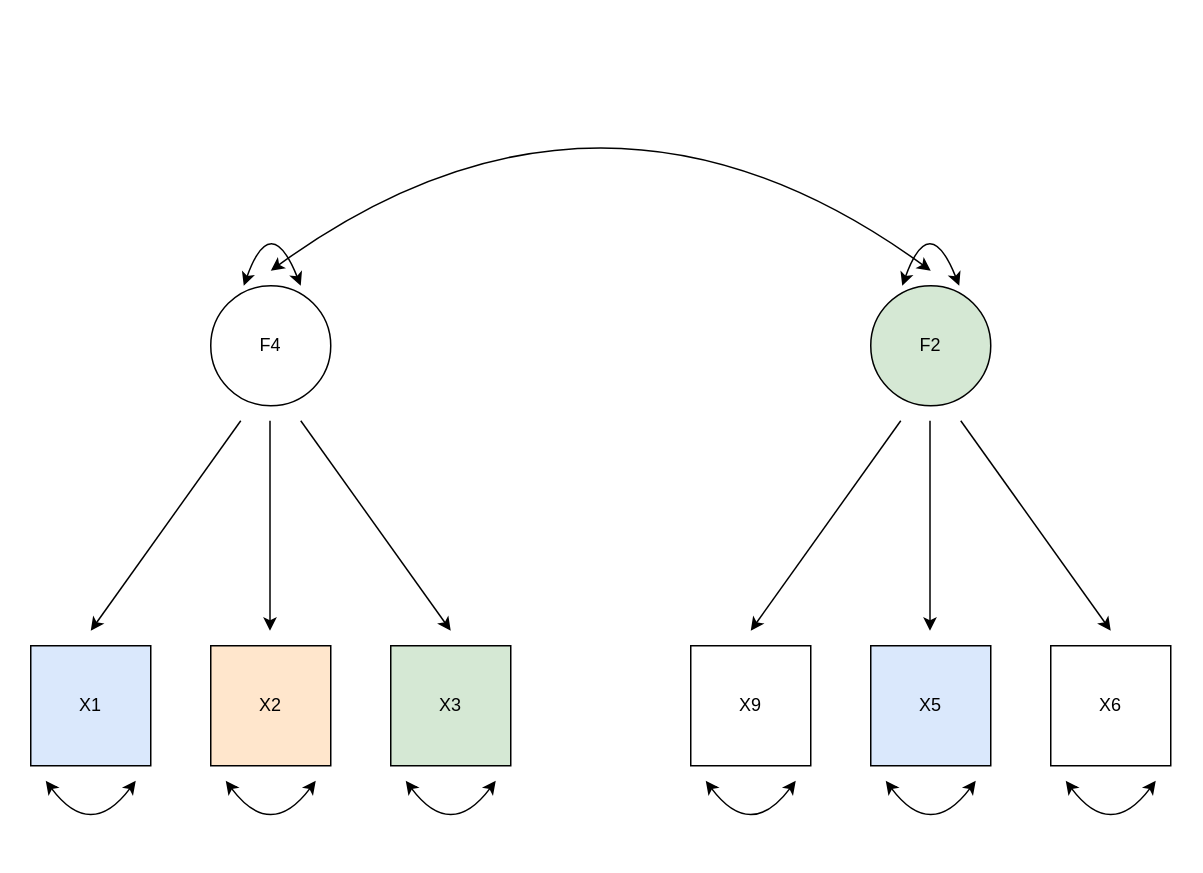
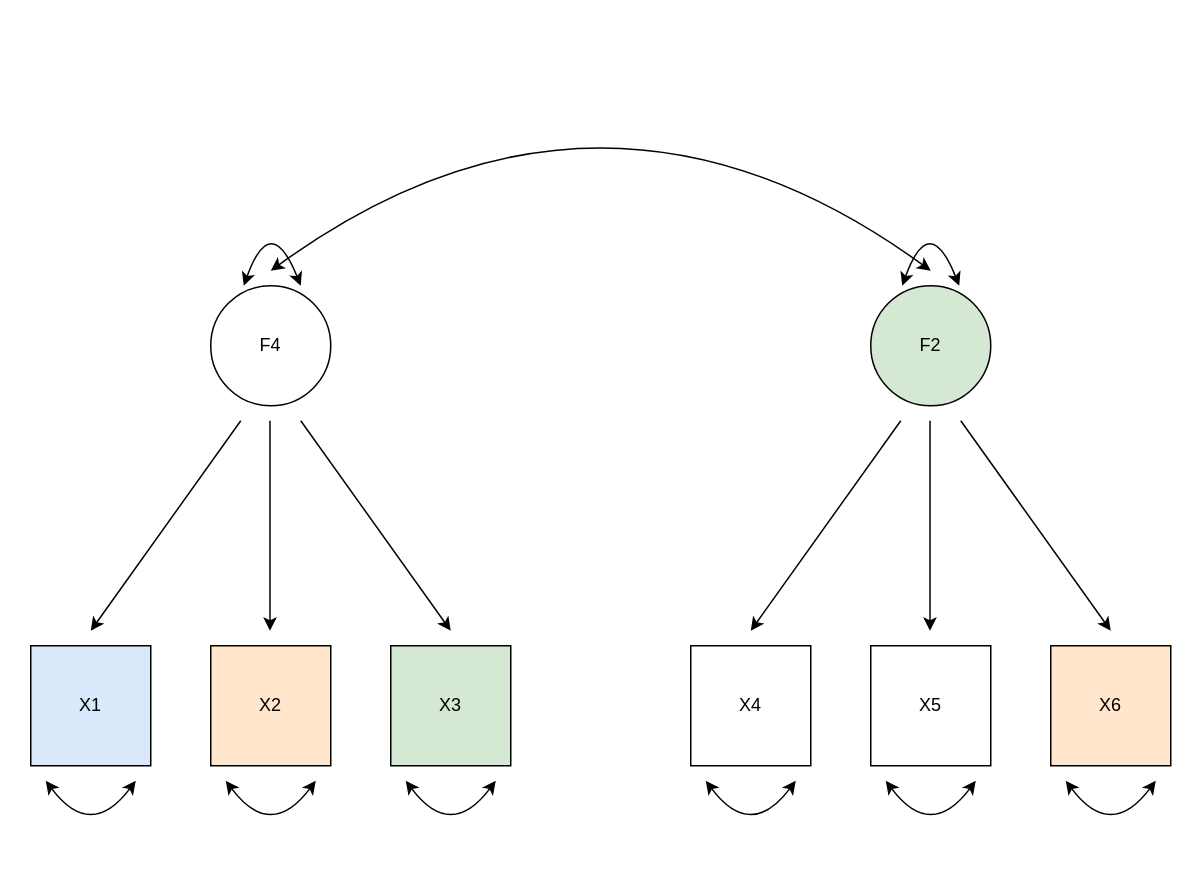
(751, 706) -> (751, 706)
(931, 706) -> (931, 706)
(1111, 706) -> (1111, 706)
